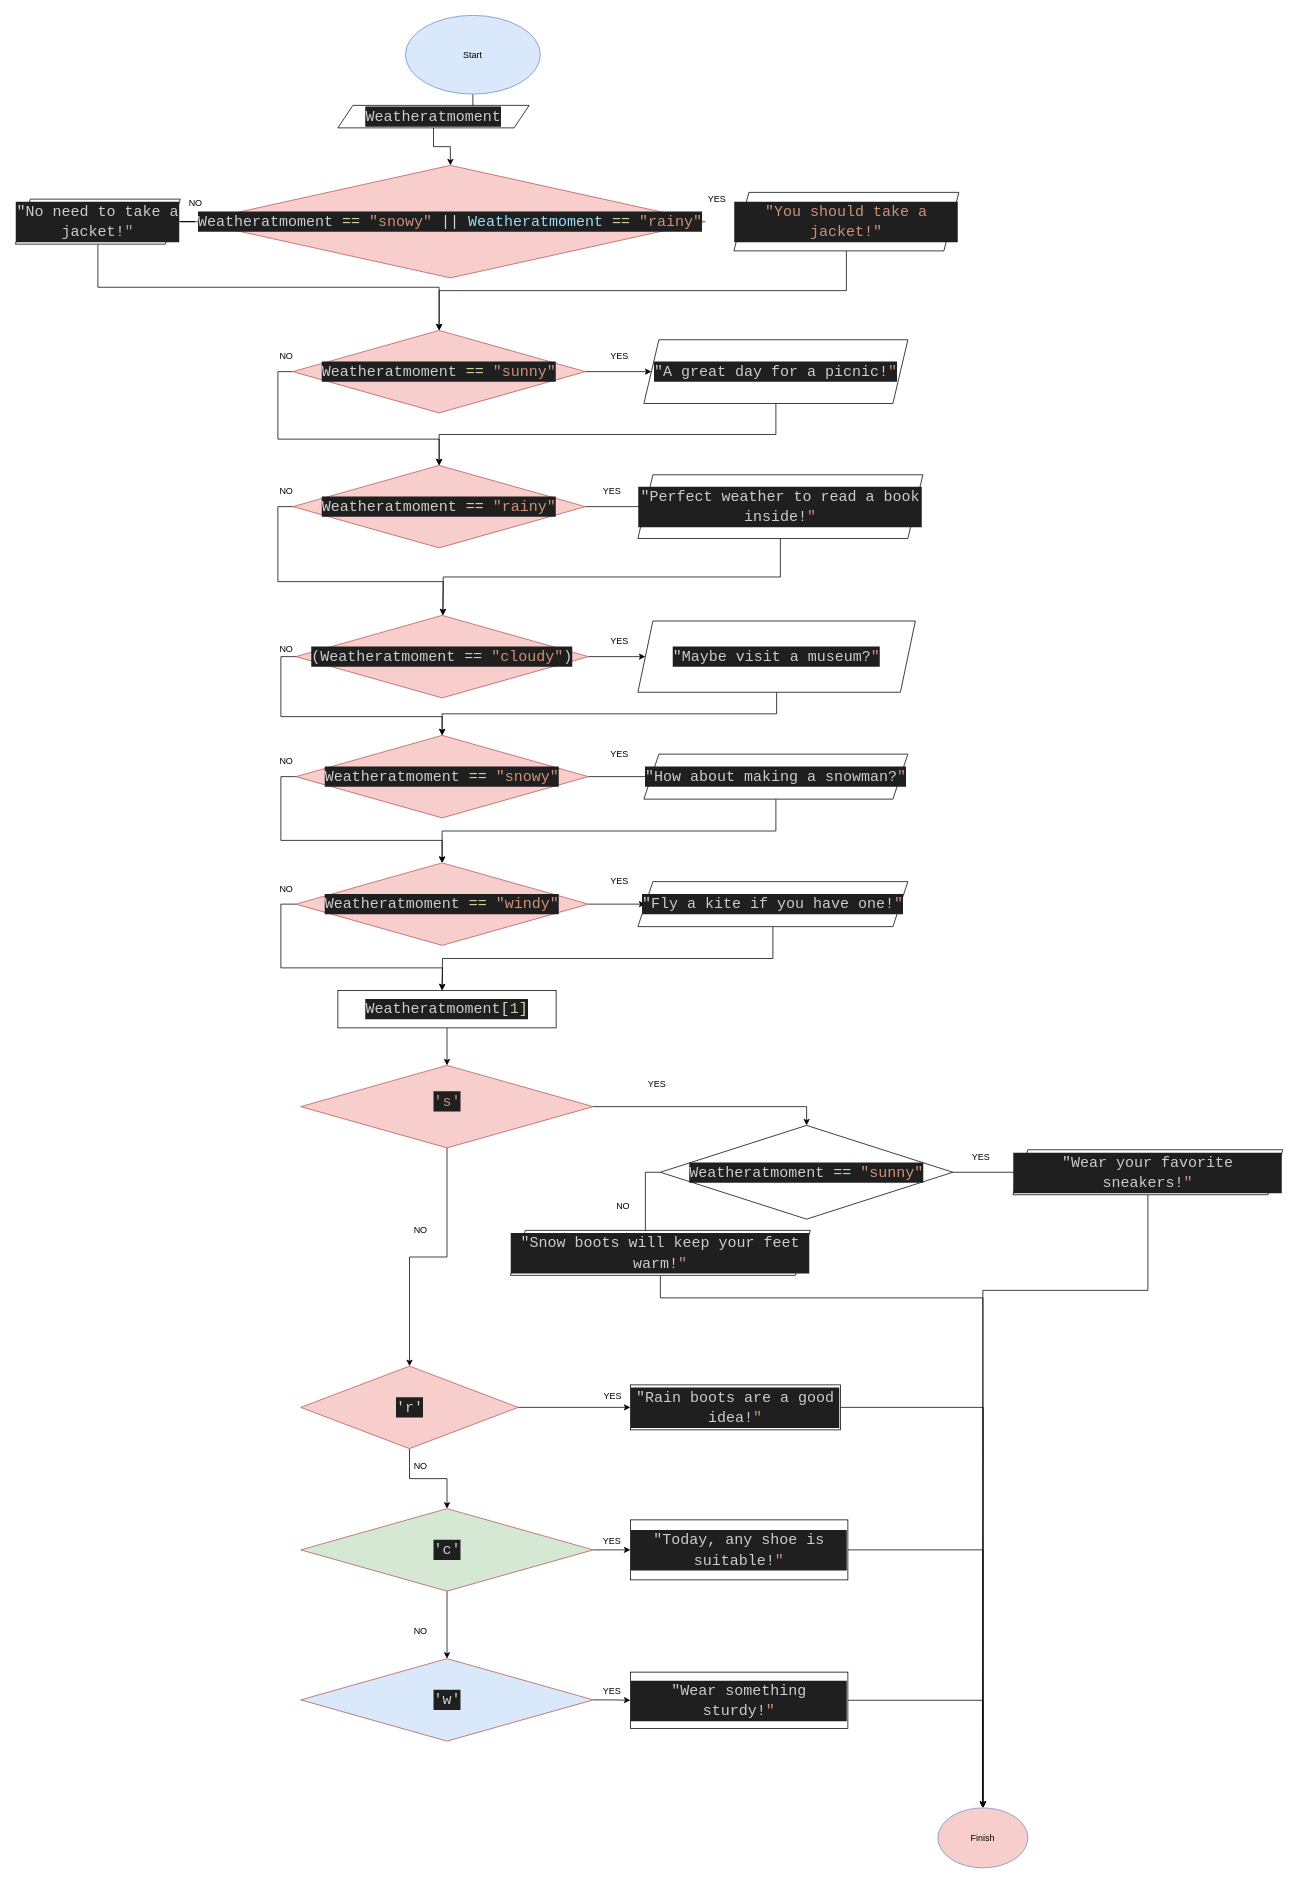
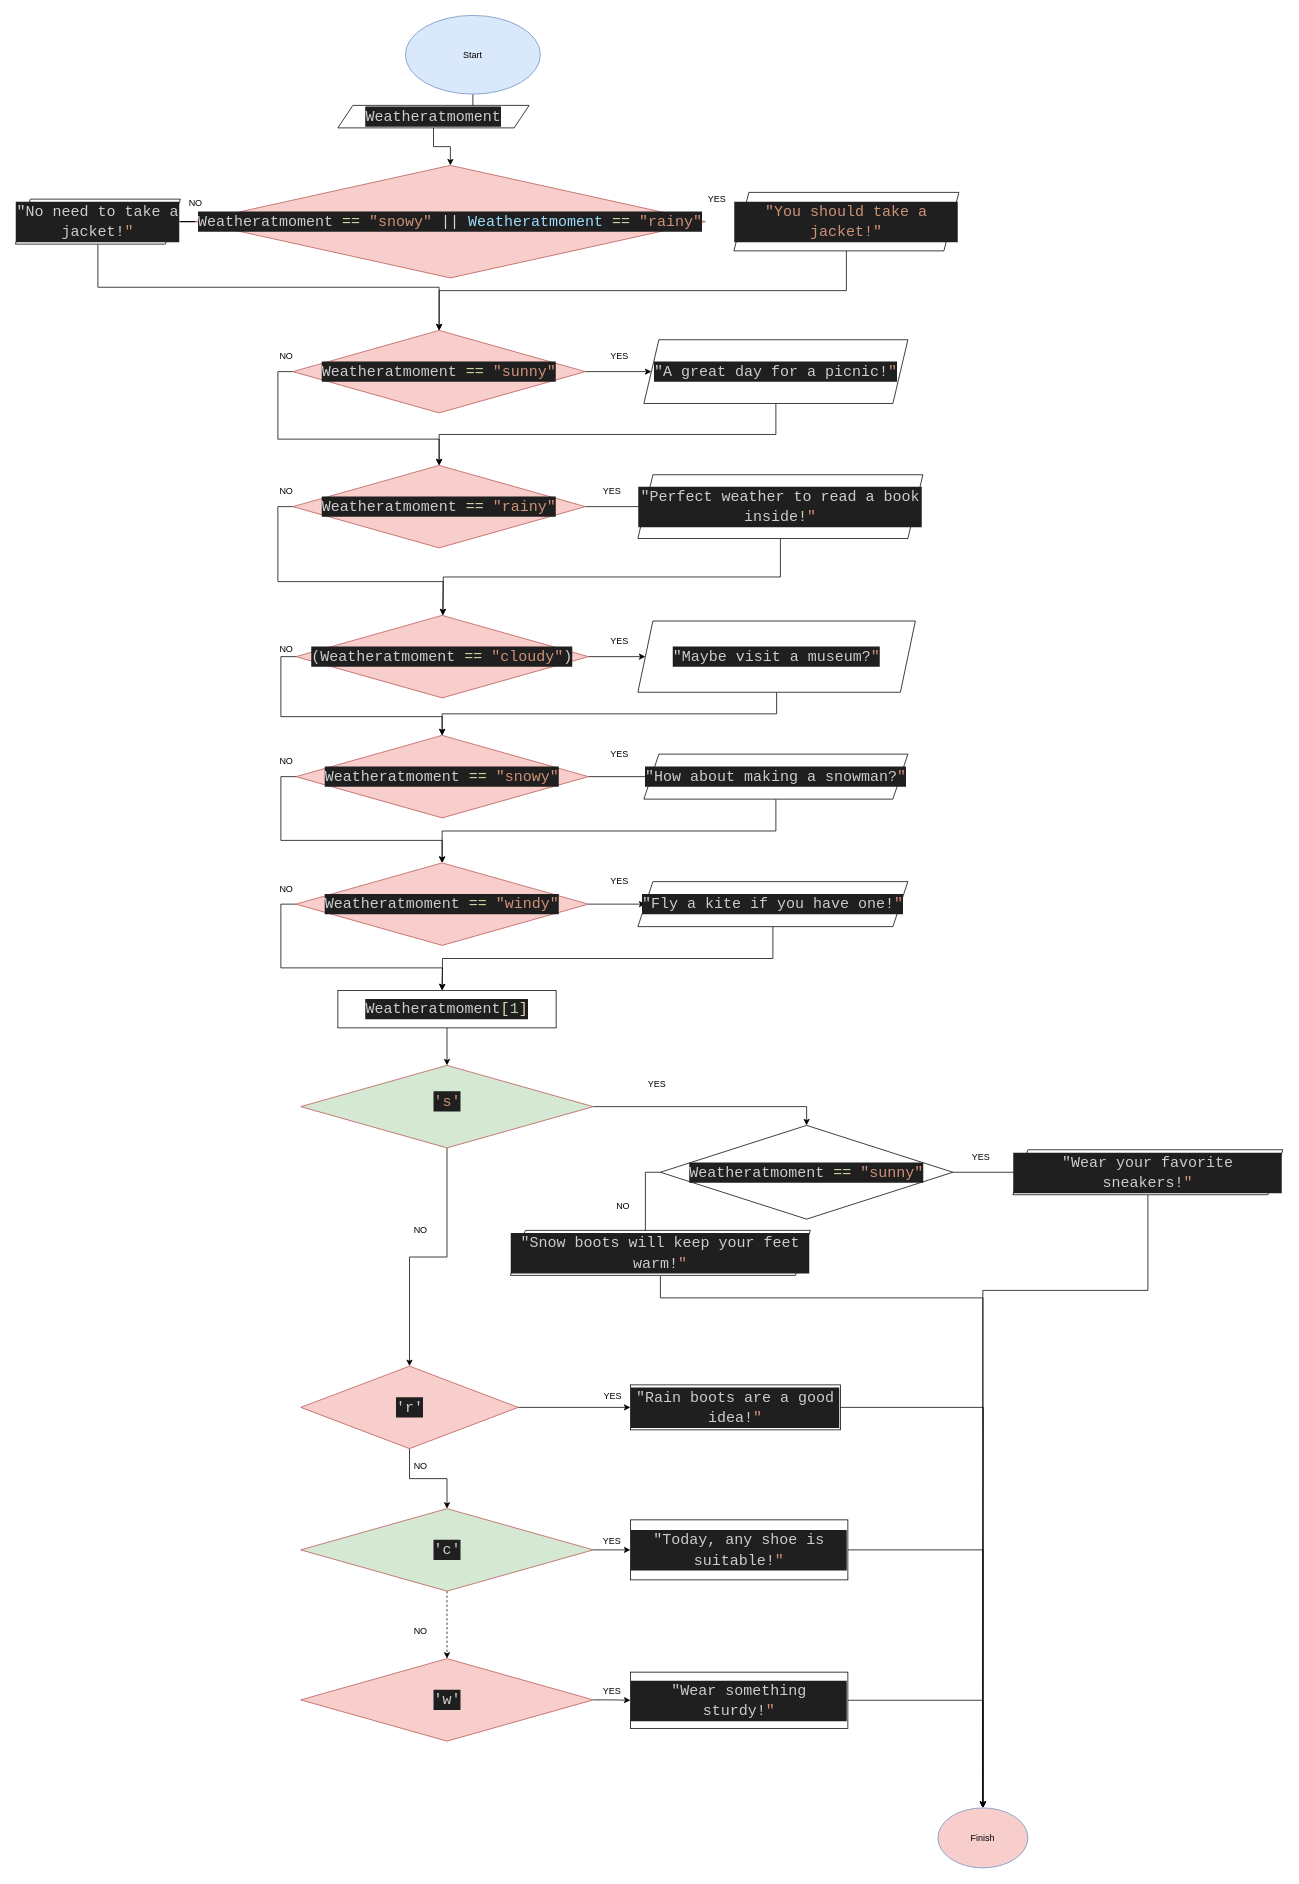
(447, 1107) -> (447, 1107)
(447, 1622) -> (447, 1622)
(447, 1700) -> (447, 1700)
